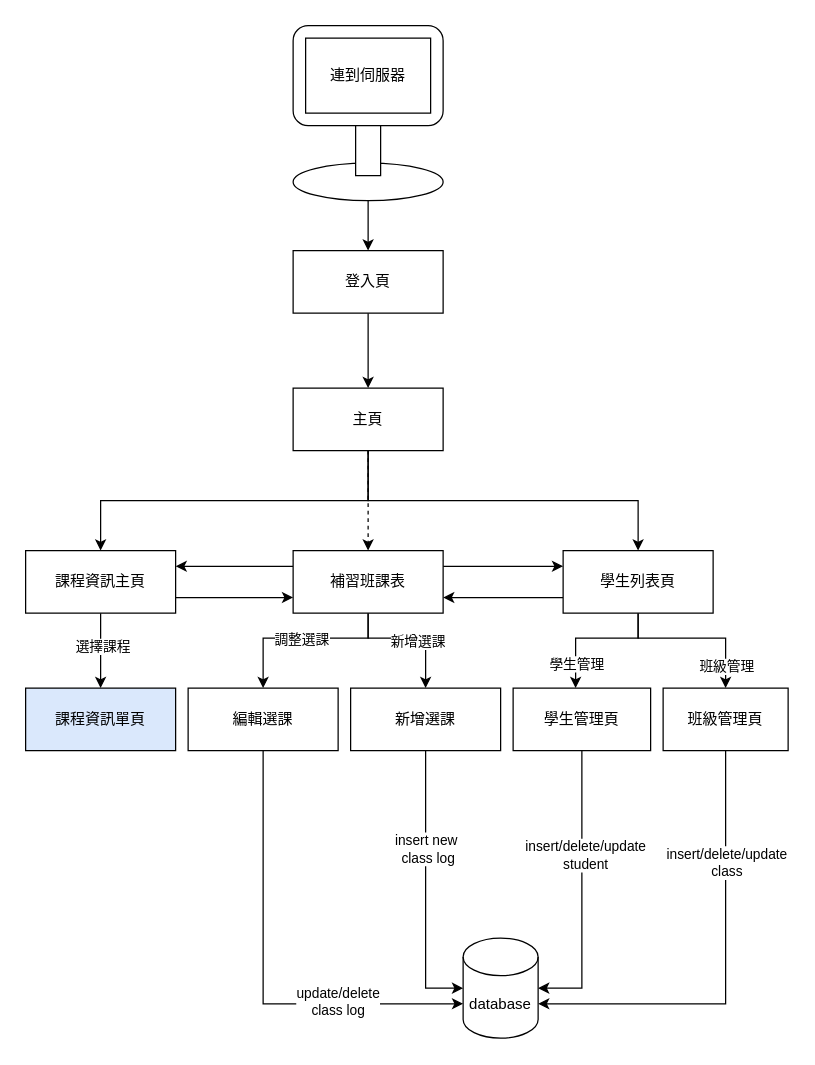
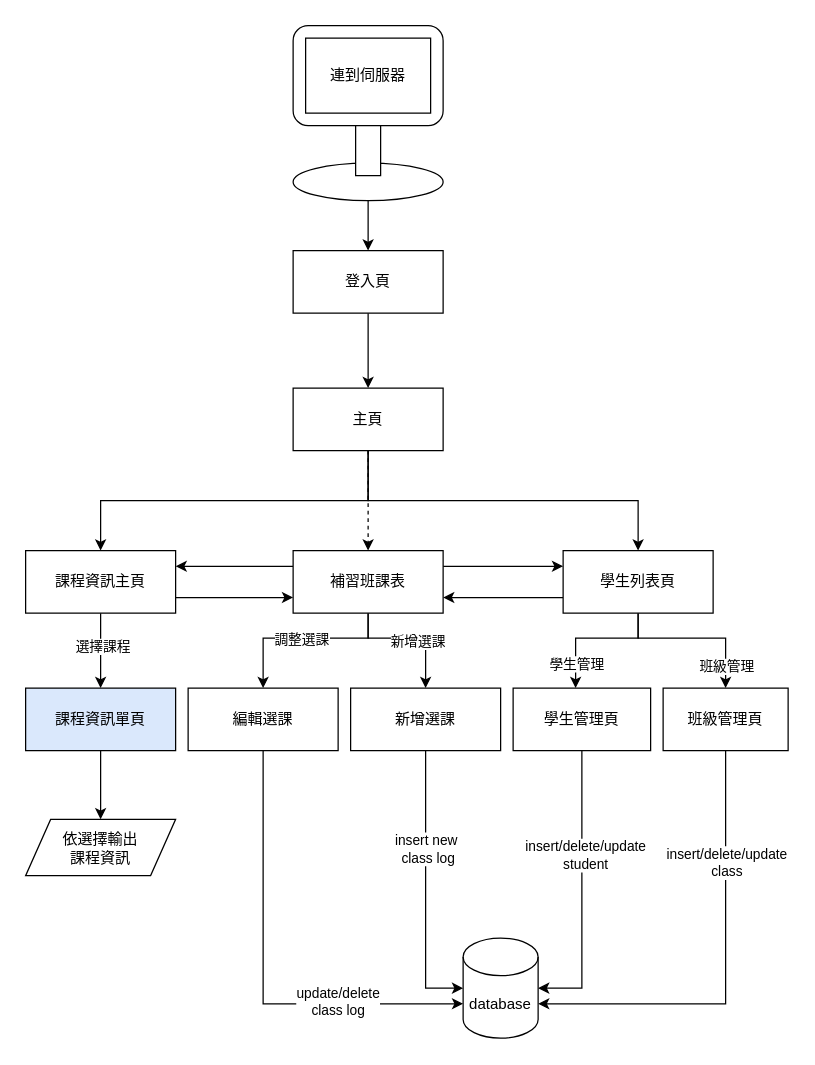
none -> (101, 781)
none -> (101, 848)
